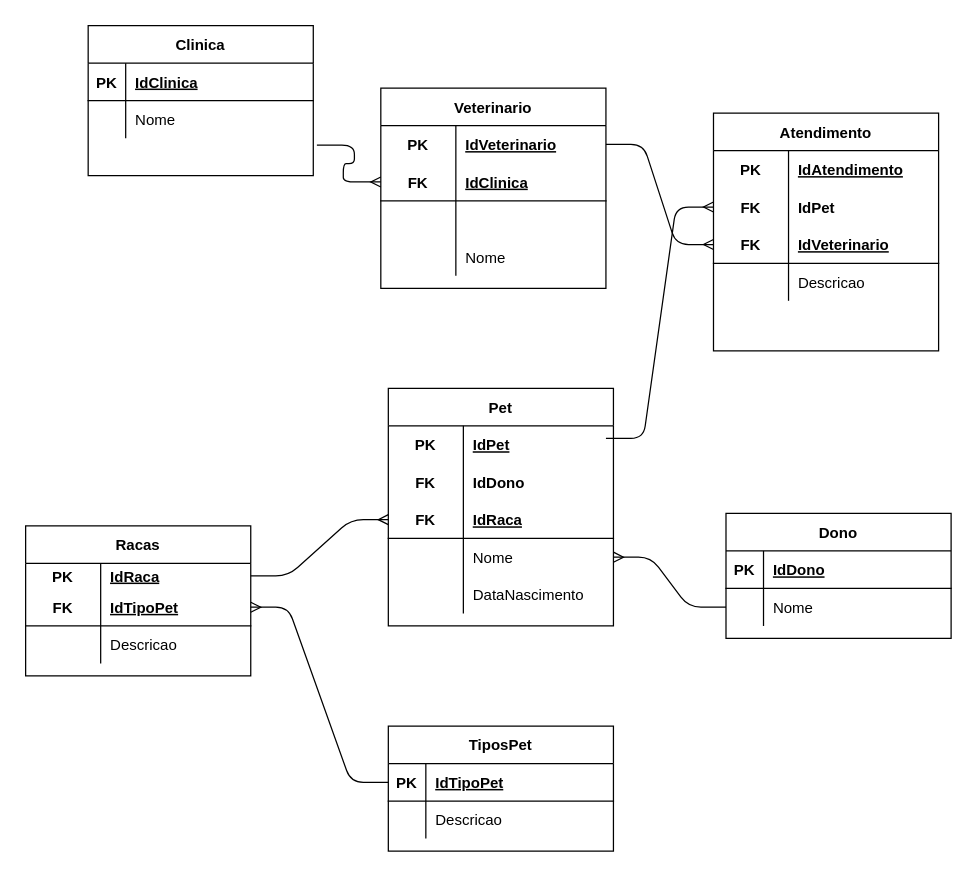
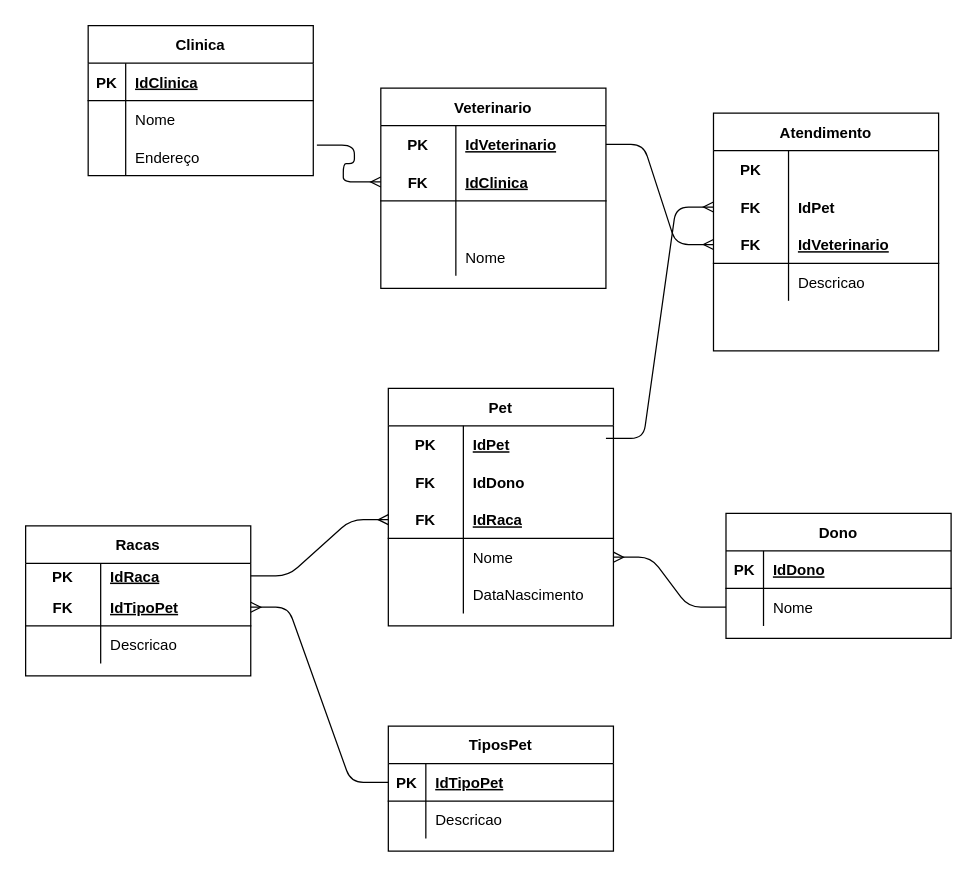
none -> (219, 157)
(863, 169) -> none
